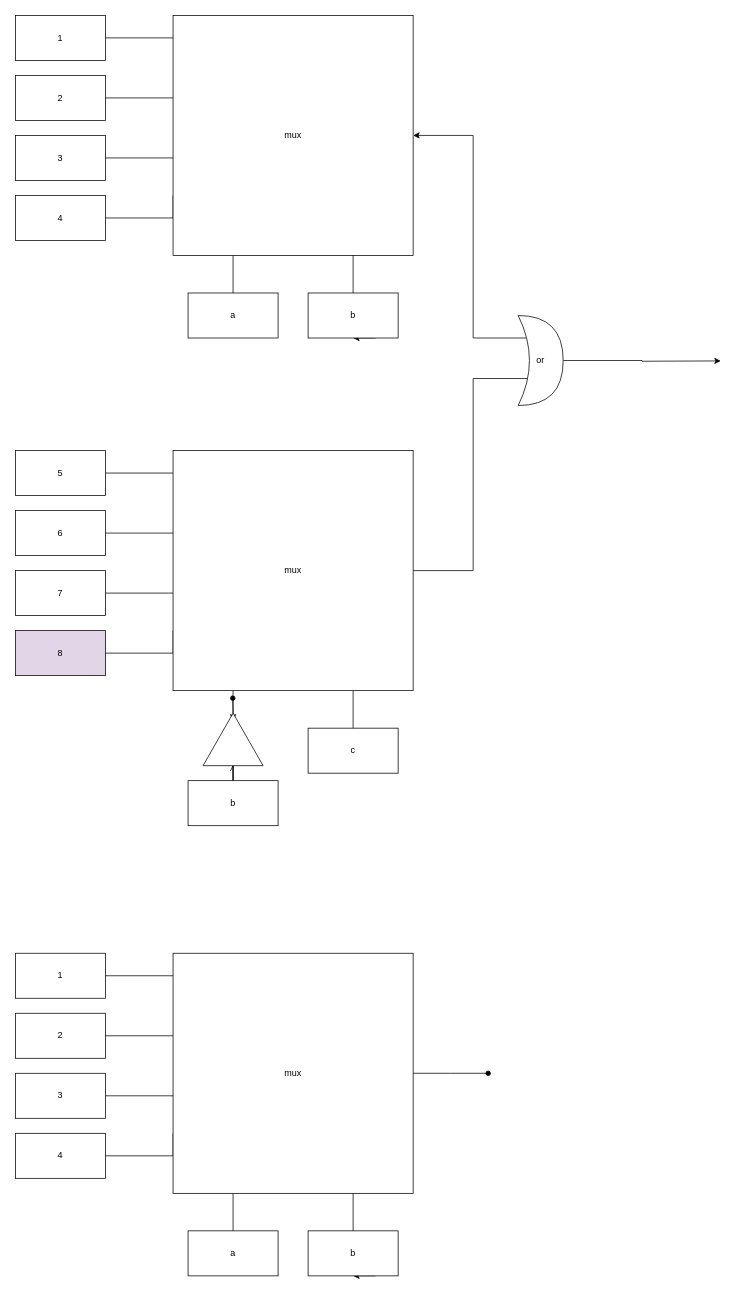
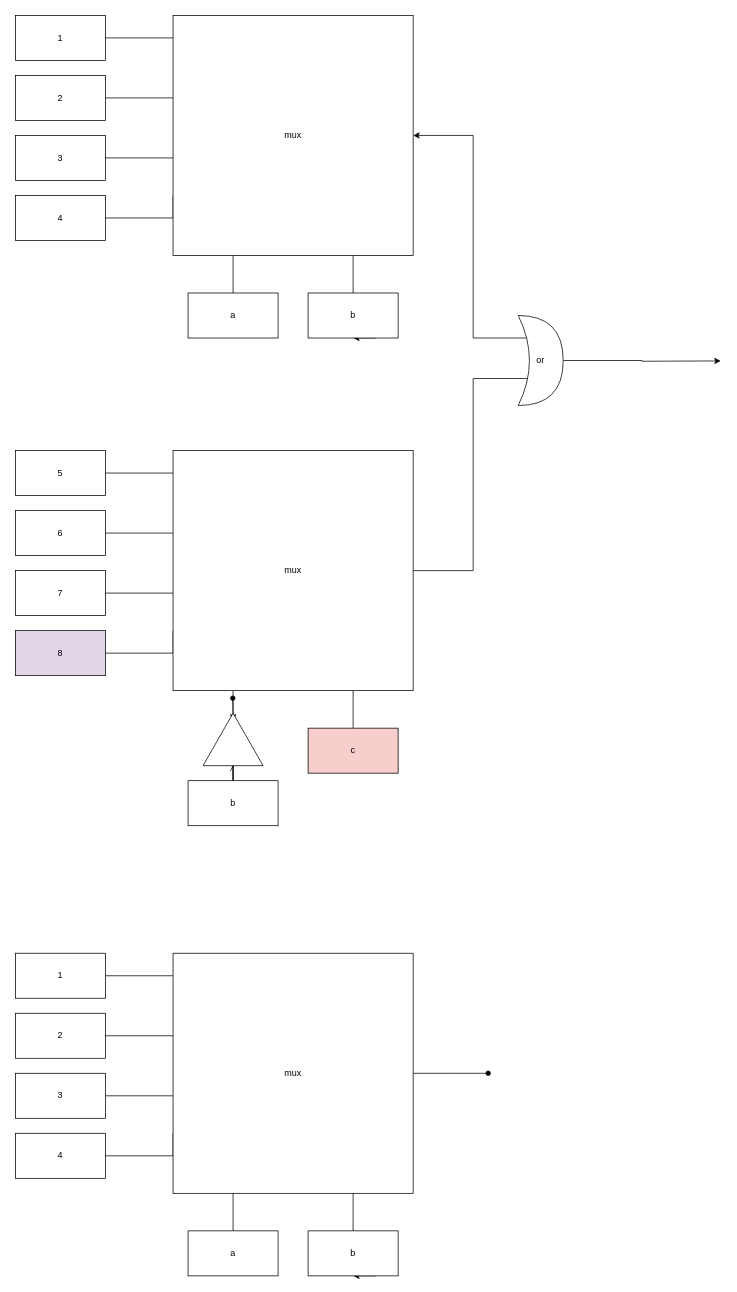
(353, 750) -> (353, 750)
